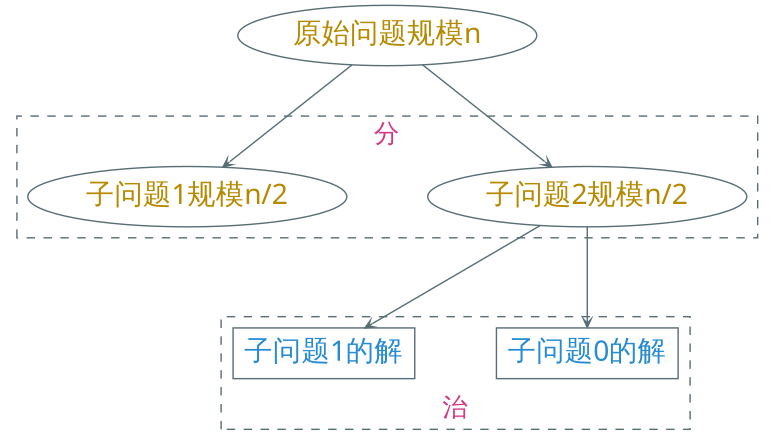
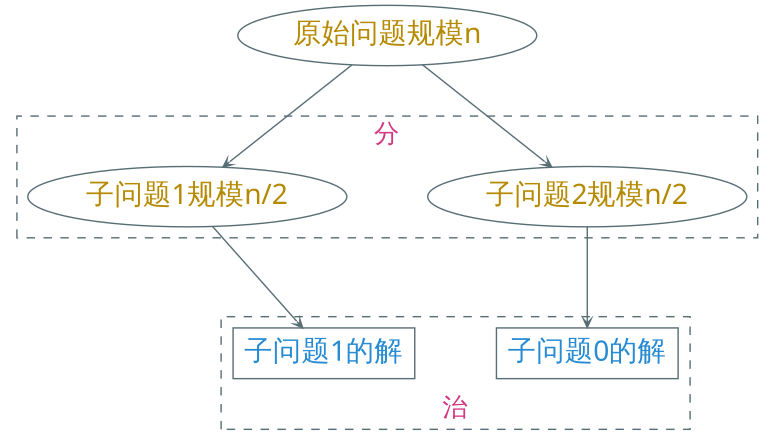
(456, 275) -> (254, 274)
